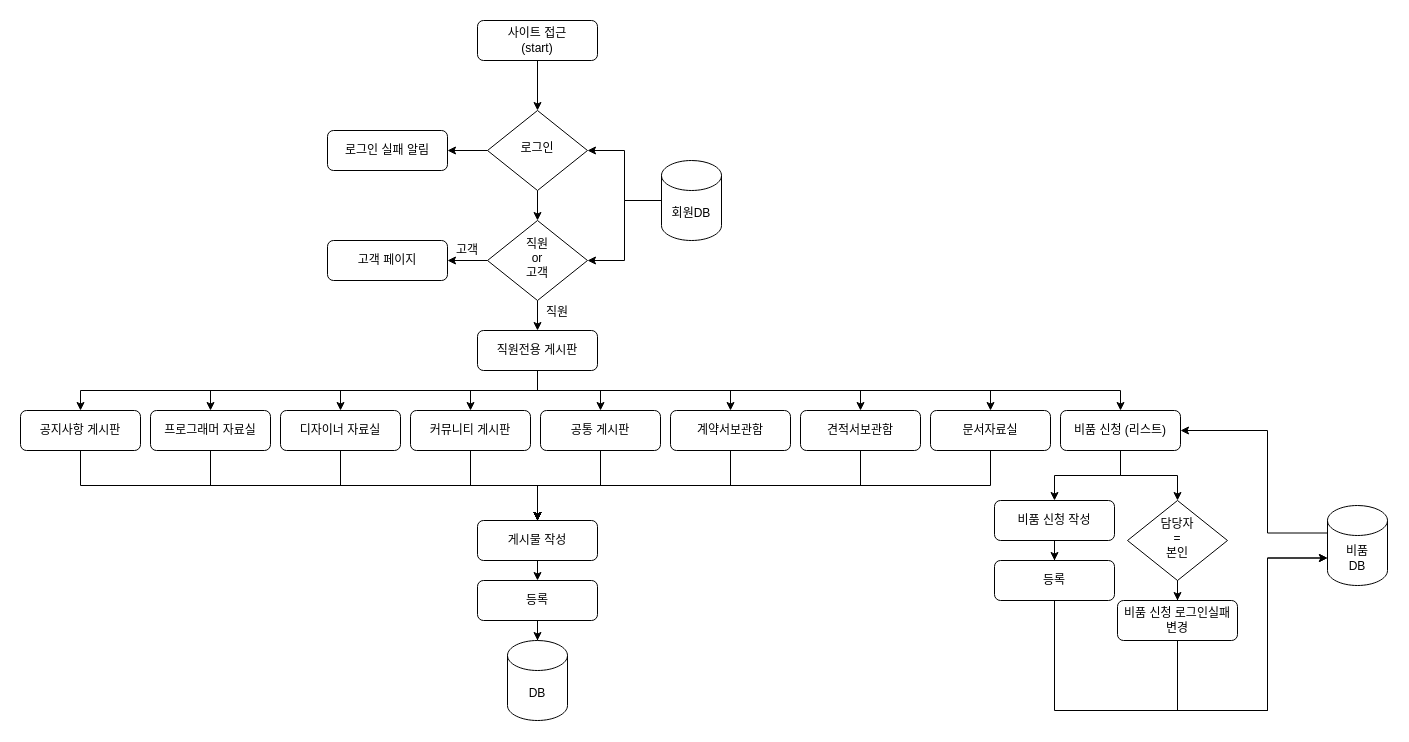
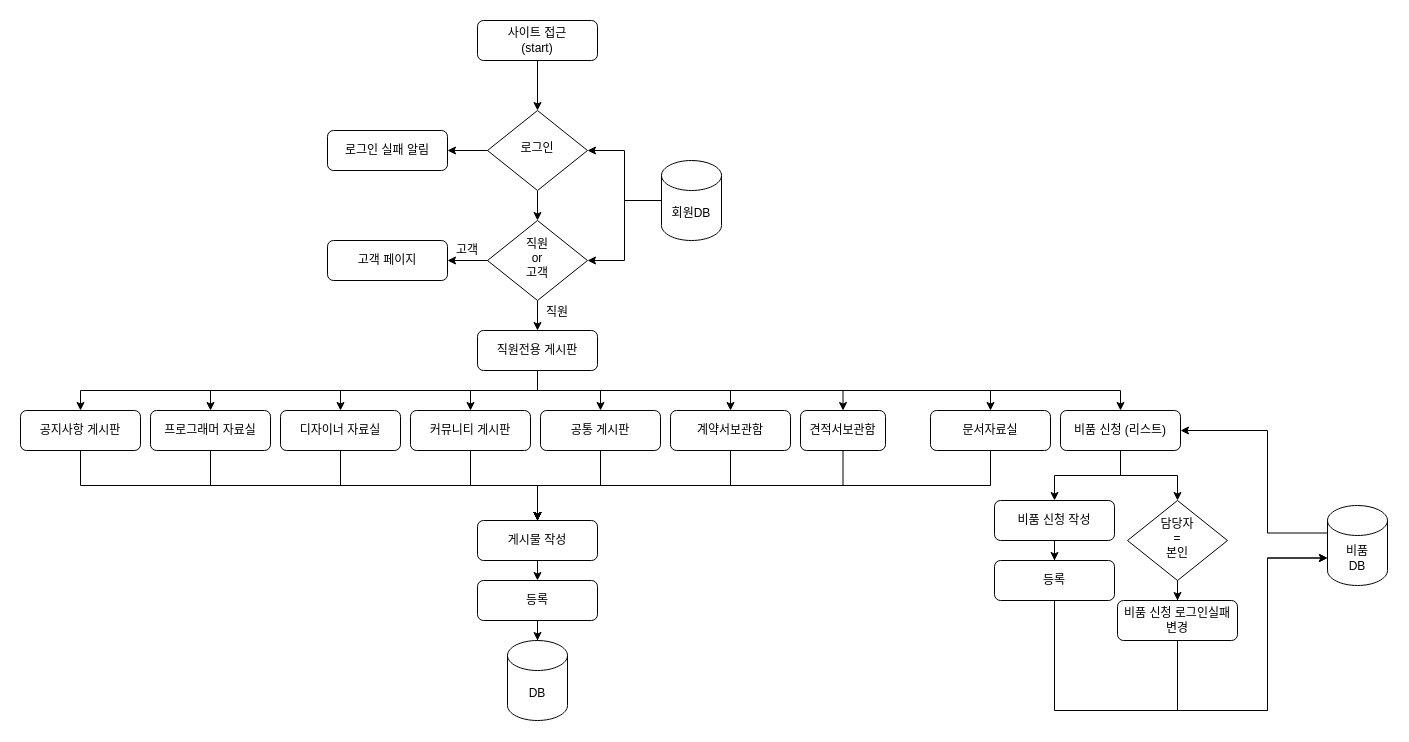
(861, 431) -> (843, 431)
